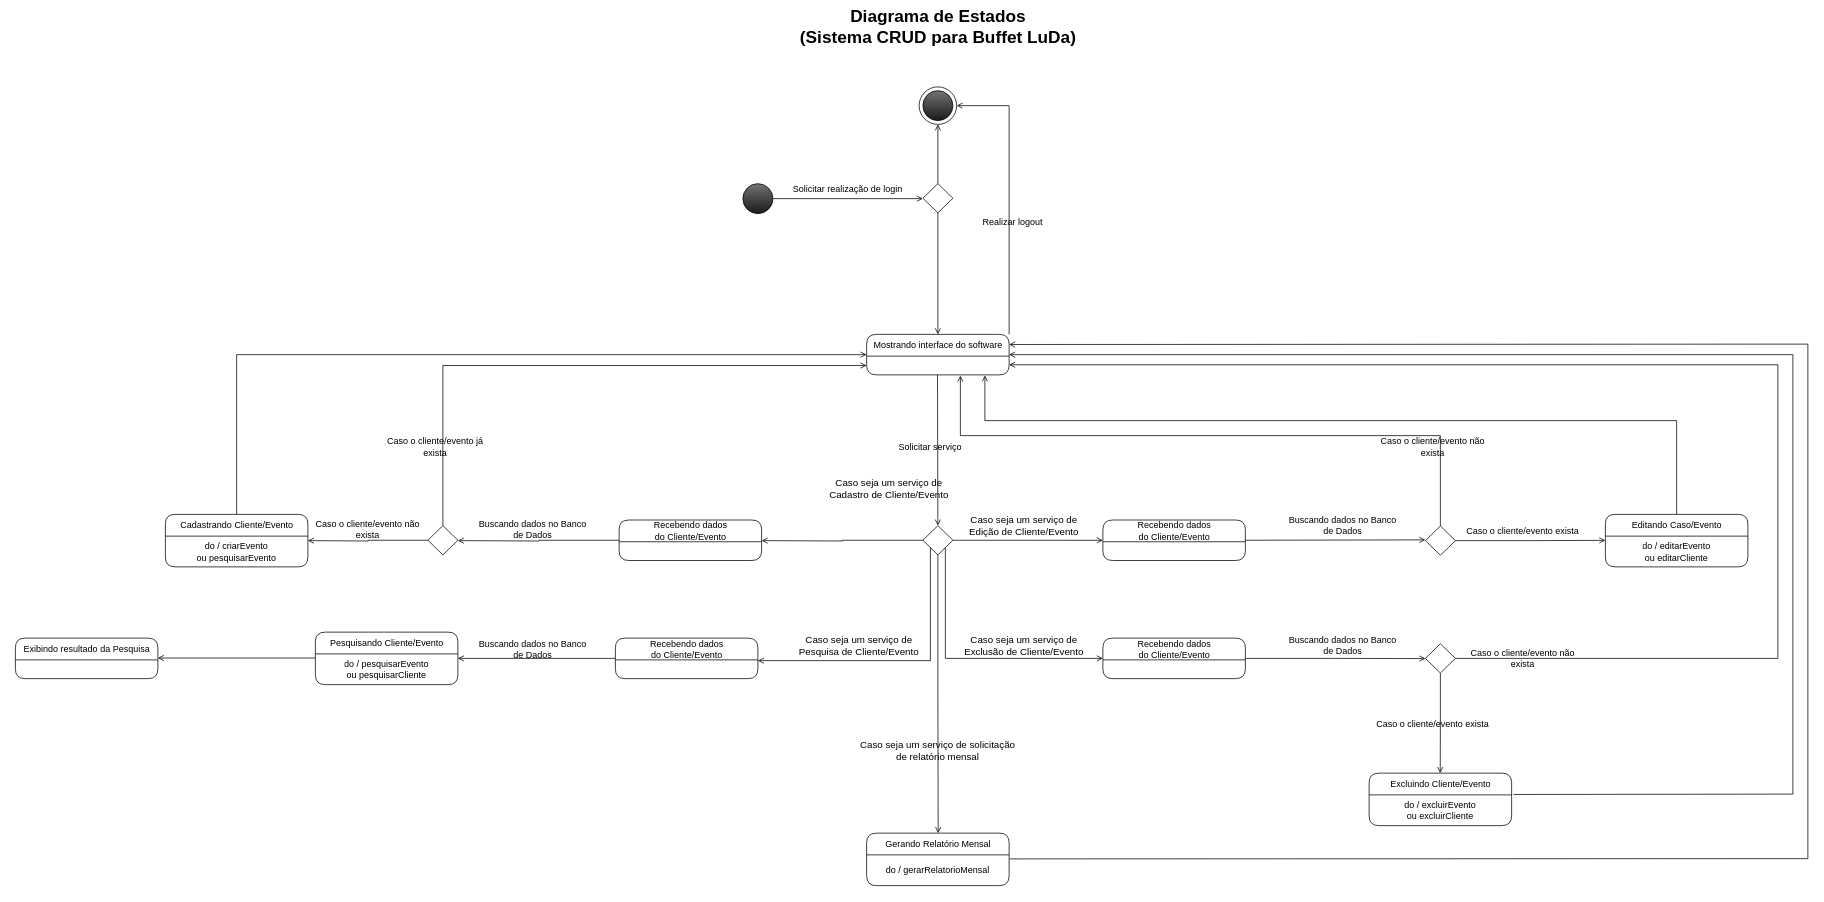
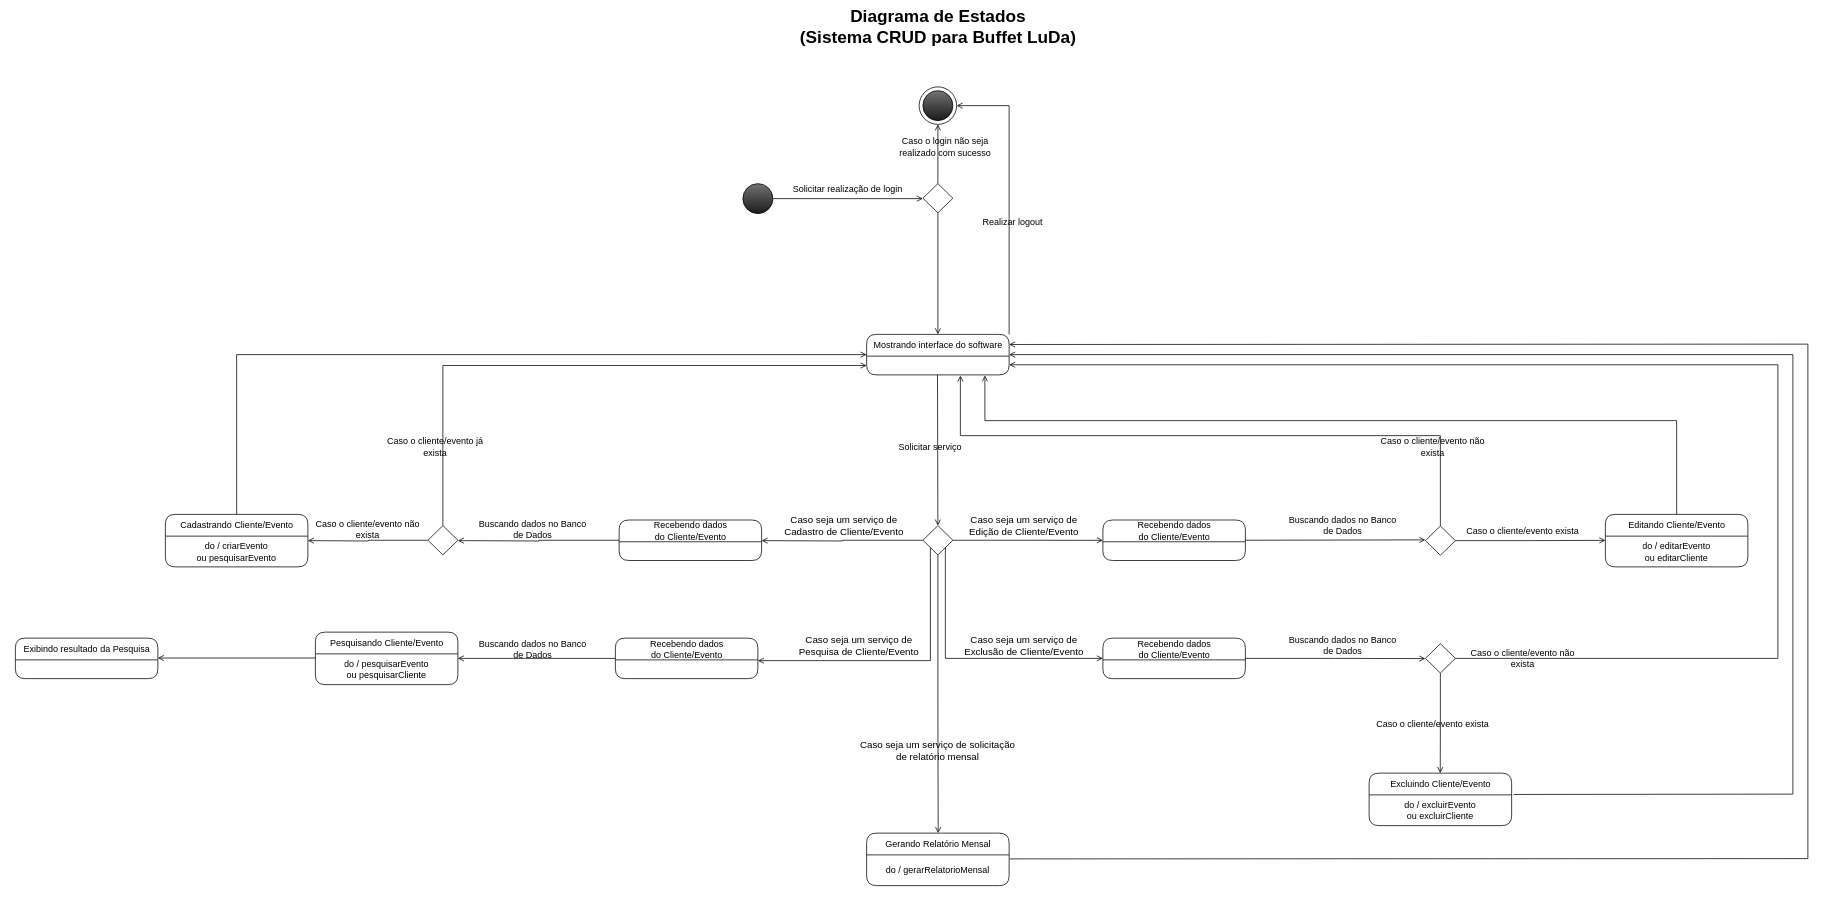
none -> (945, 147)
(889, 488) -> (844, 525)
(1677, 525) -> (1677, 525)
